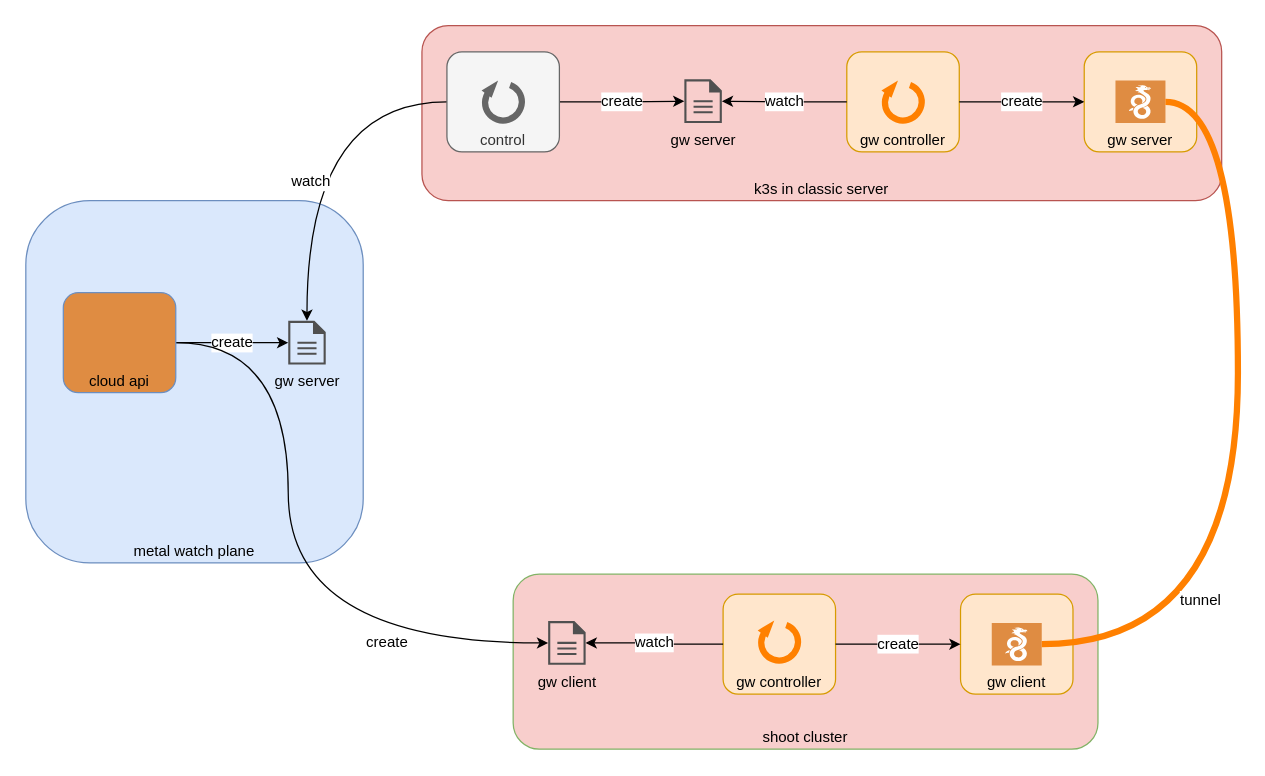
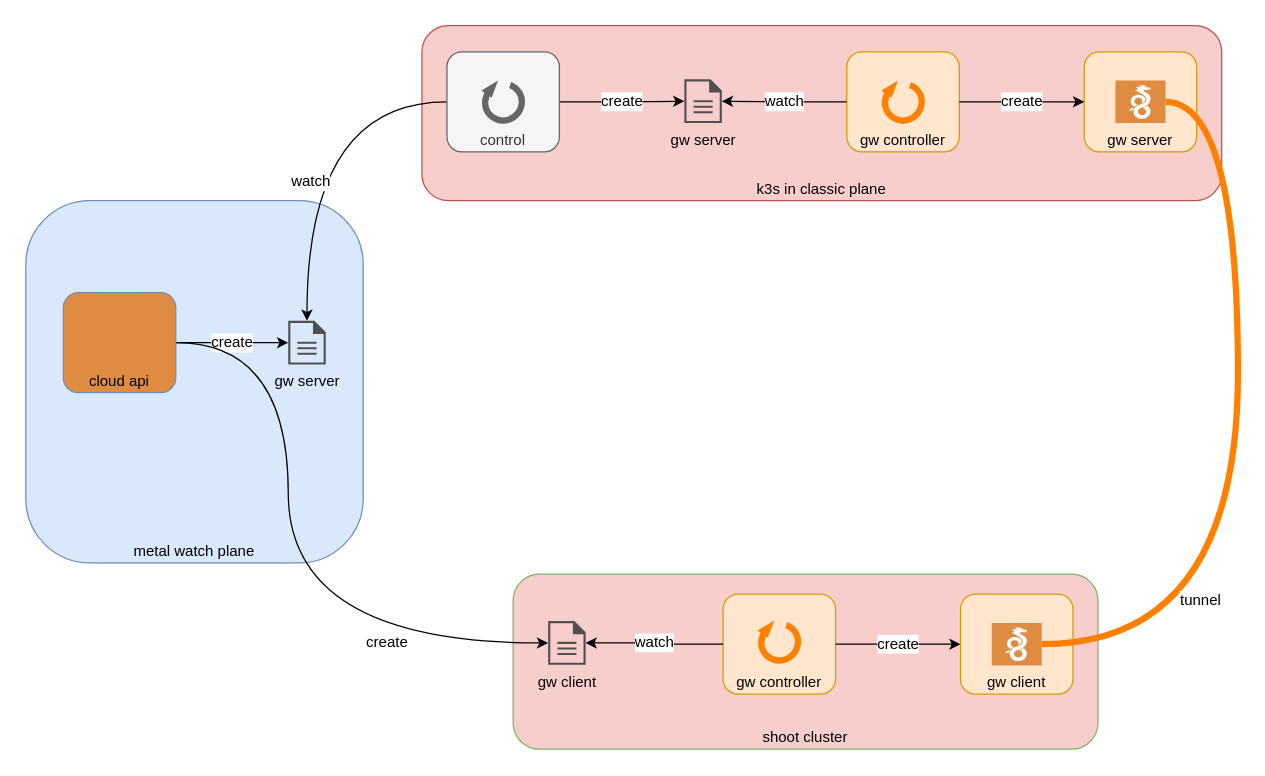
(822, 188) -> (822, 188)
